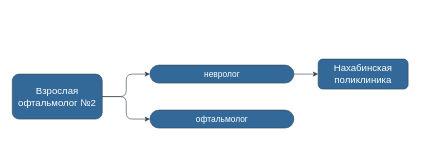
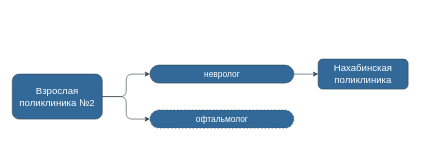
(57, 97) -> (57, 97)
(222, 119) -> (222, 119)
